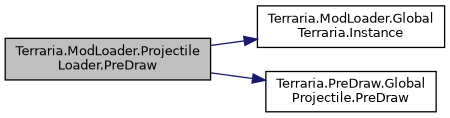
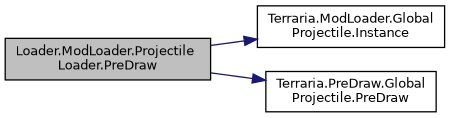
(351, 27) -> (351, 27)
(108, 59) -> (108, 59)
